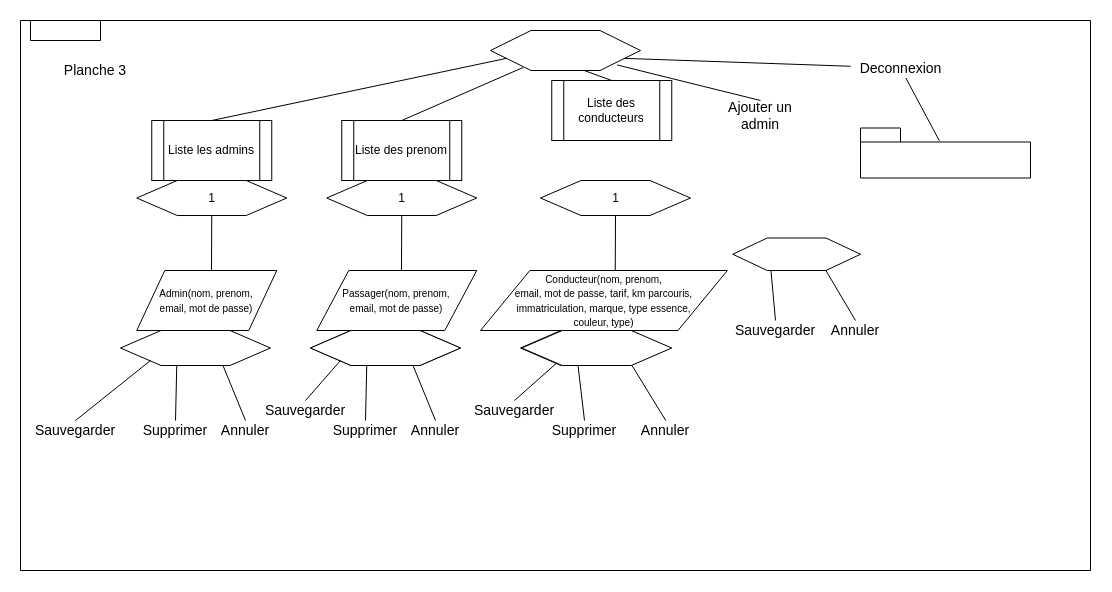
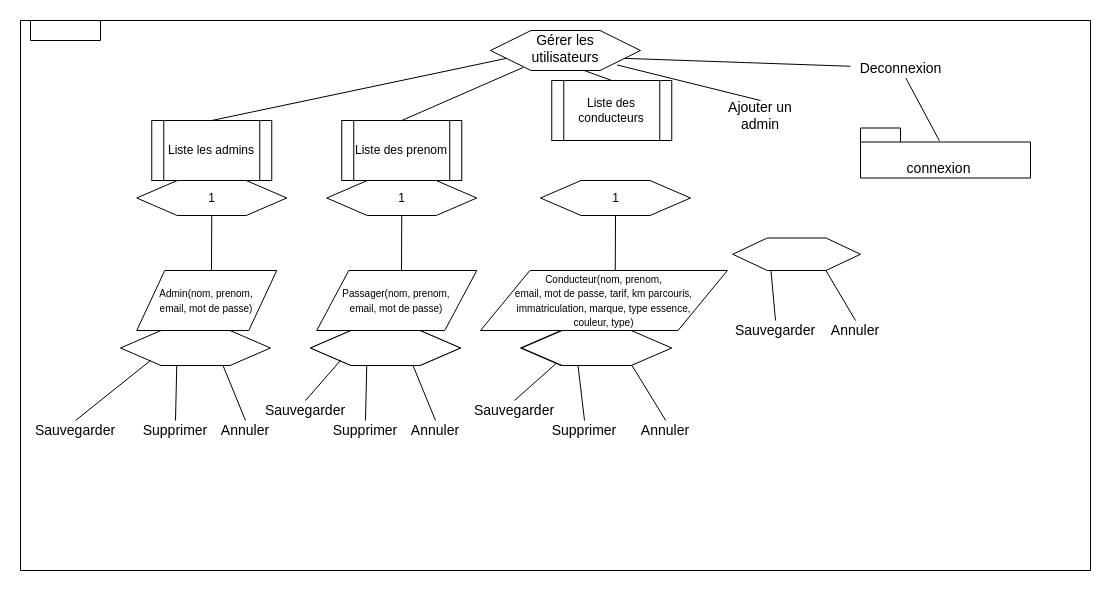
none -> (566, 48)
(96, 71) -> none
none -> (938, 168)
